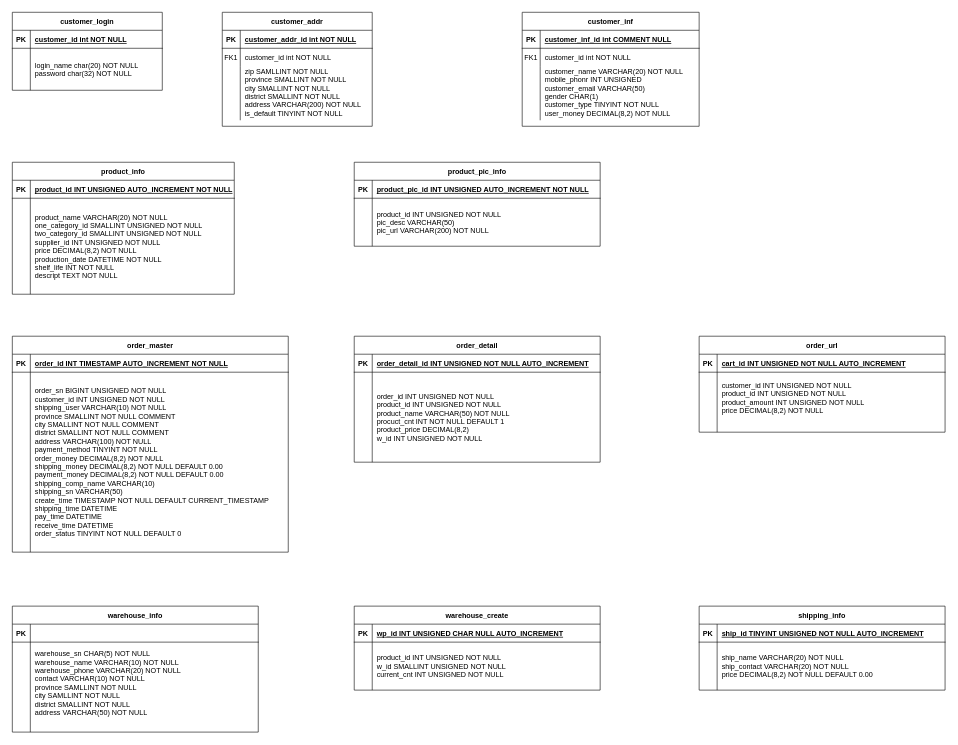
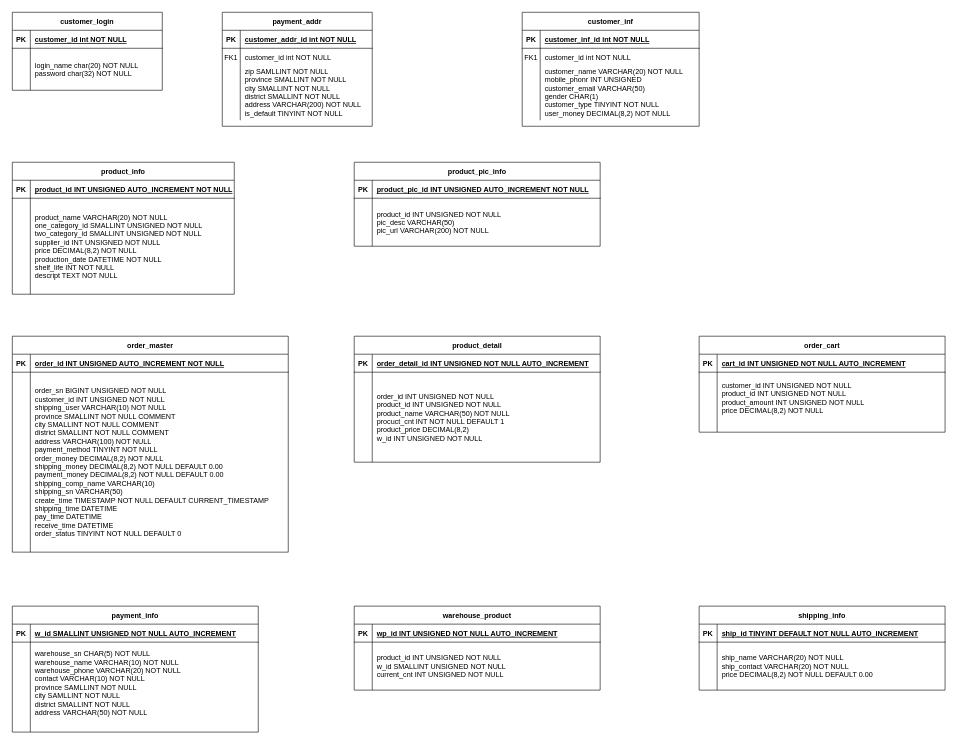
(297, 22) -> (297, 22)
(605, 40) -> (597, 40)
(477, 346) -> (477, 346)
(822, 346) -> (822, 346)
(122, 364) -> (120, 364)
(135, 616) -> (135, 616)
(477, 616) -> (477, 616)
none -> (144, 633)
(458, 634) -> (456, 634)
(812, 634) -> (810, 634)
